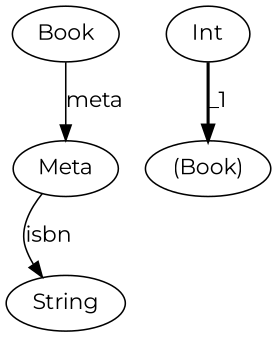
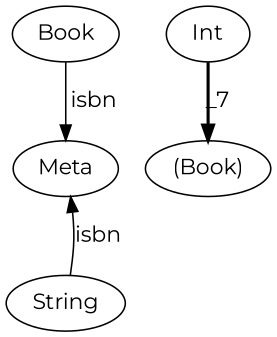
(94, 101) -> (94, 101)
(218, 101) -> (218, 101)
(25, 228) -> (74, 244)
